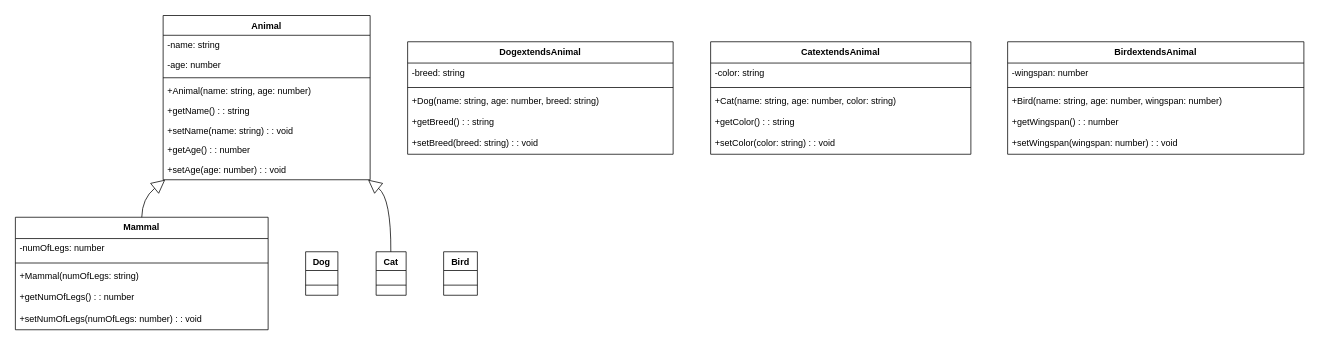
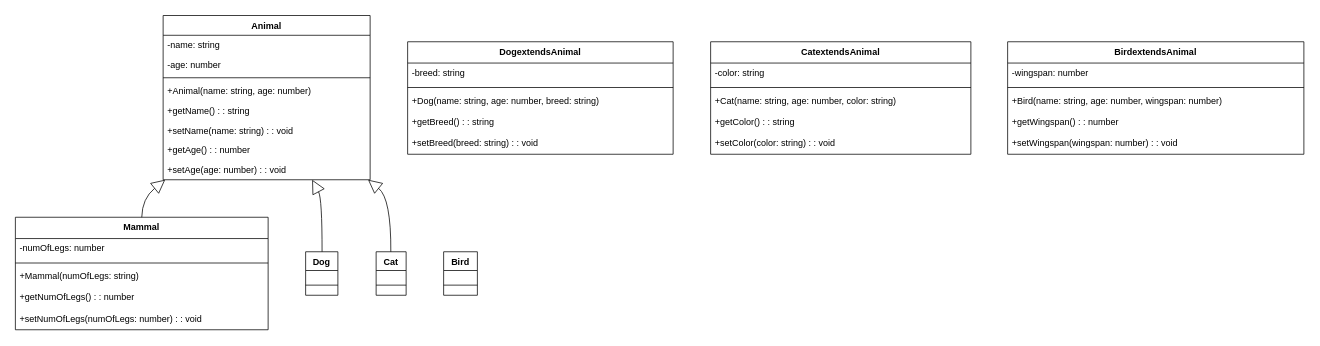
none -> (322, 223)
